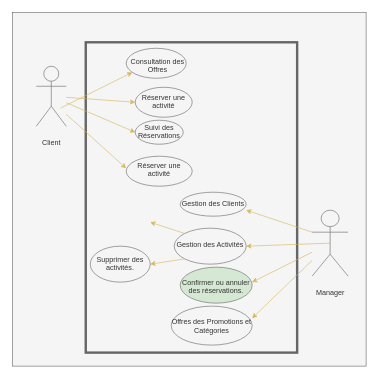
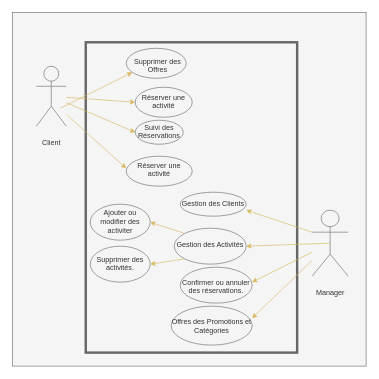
(158, 70) -> (158, 70)
none -> (120, 222)
(216, 285) -> (216, 285)
